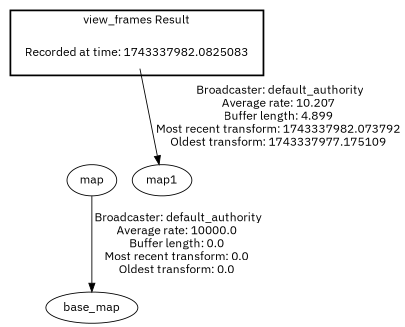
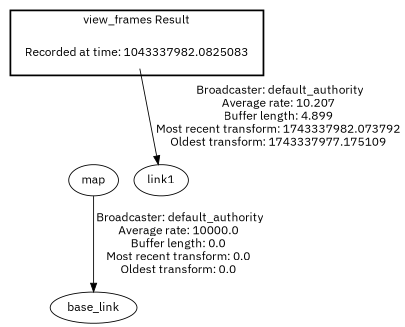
(137, 53) -> (137, 53)
(162, 180) -> (161, 180)
(92, 308) -> (94, 308)
